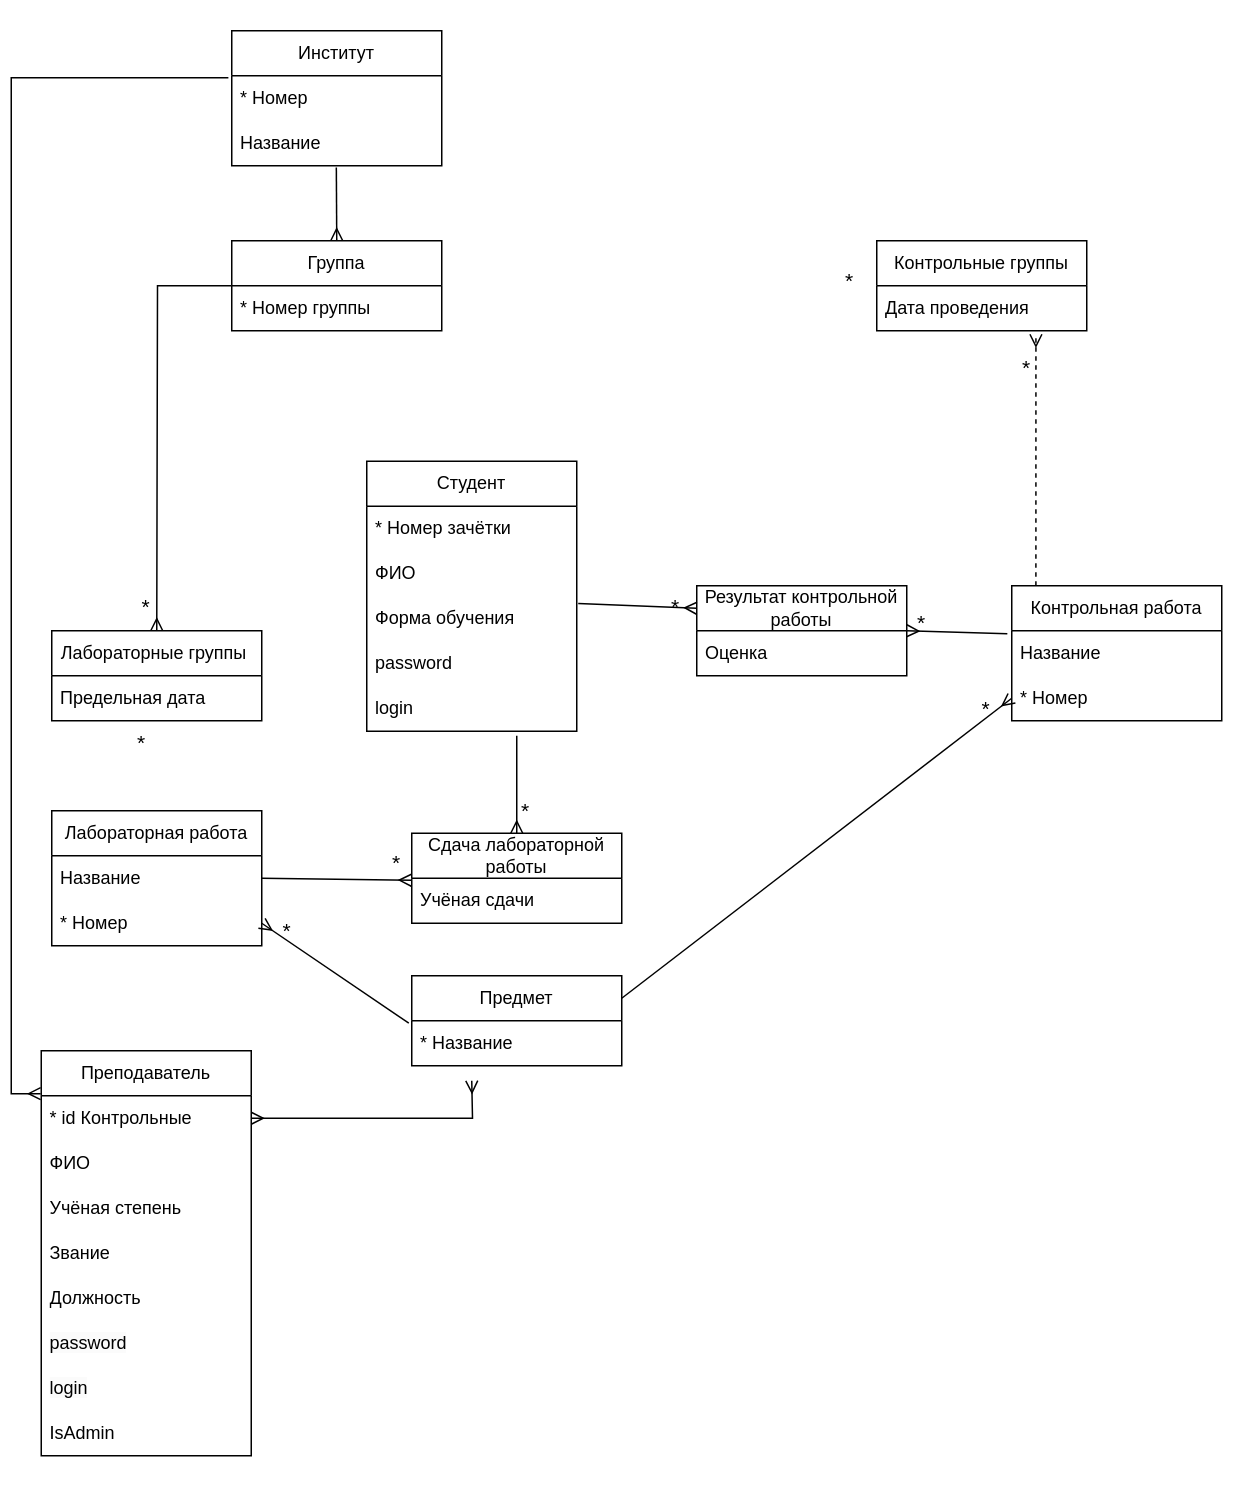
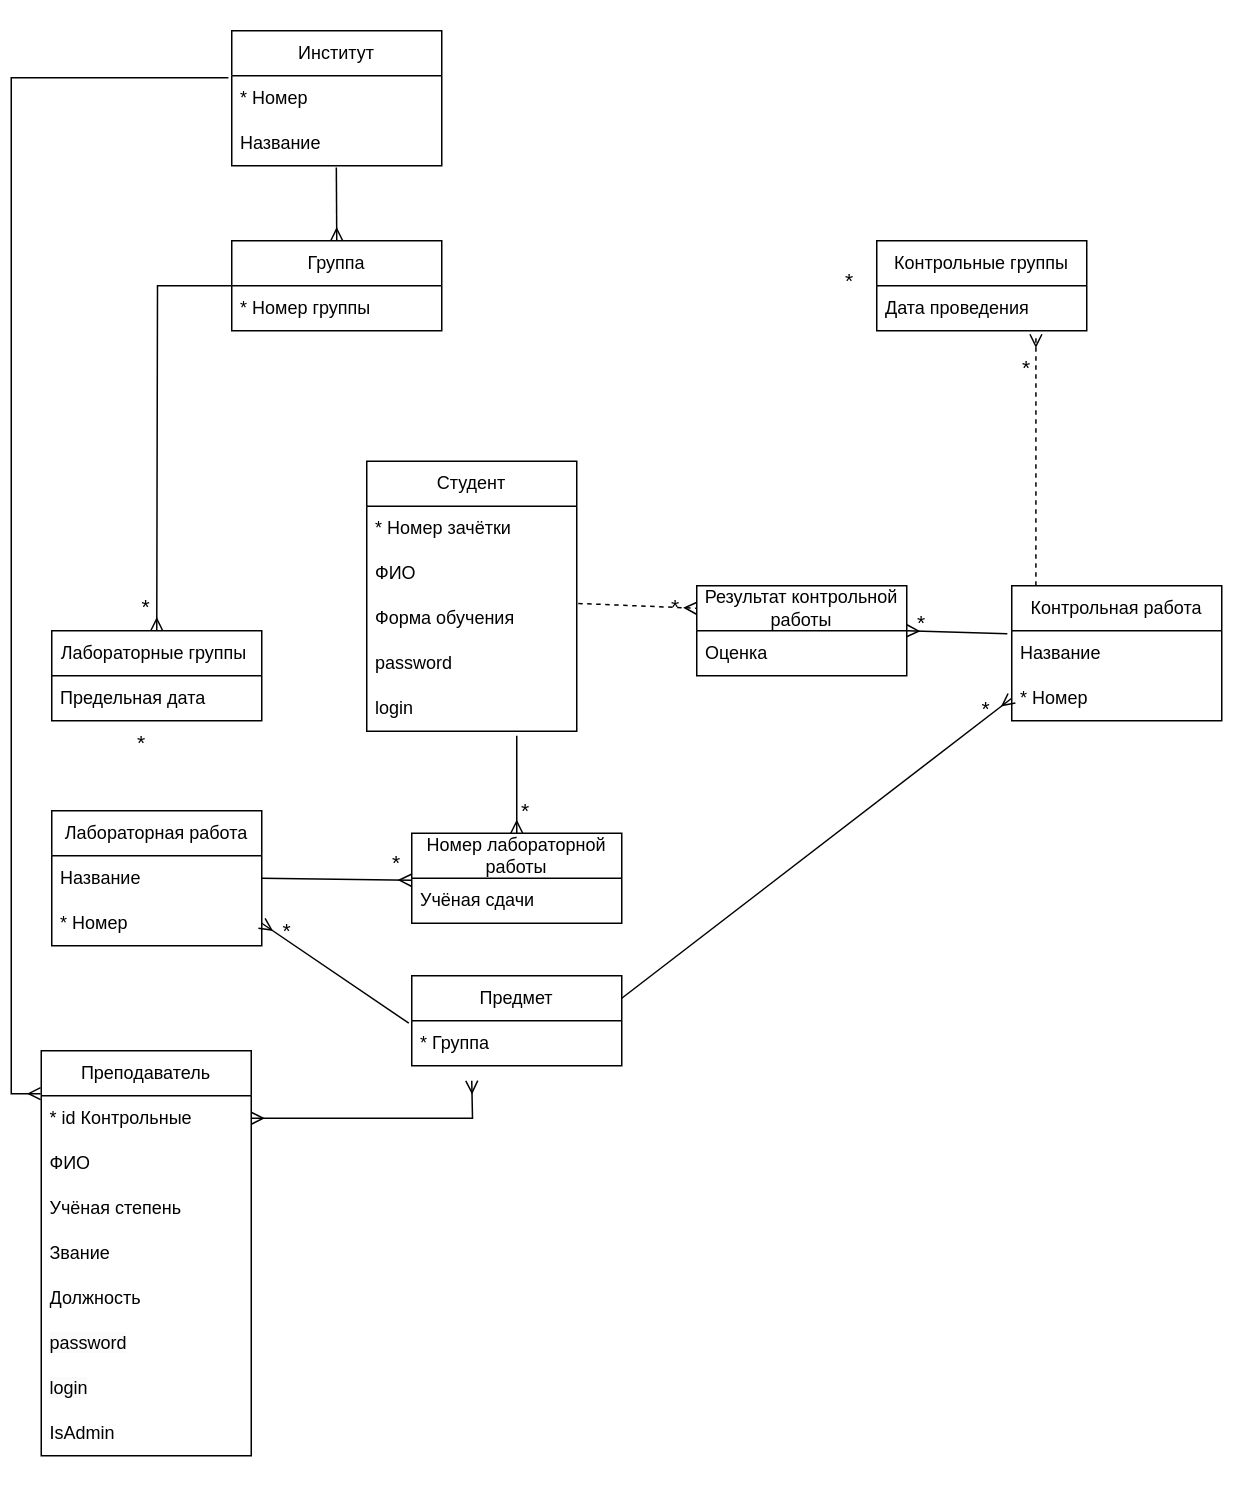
(638, 606) -> (638, 606)
(517, 856) -> (517, 856)
(469, 1043) -> (459, 1043)
